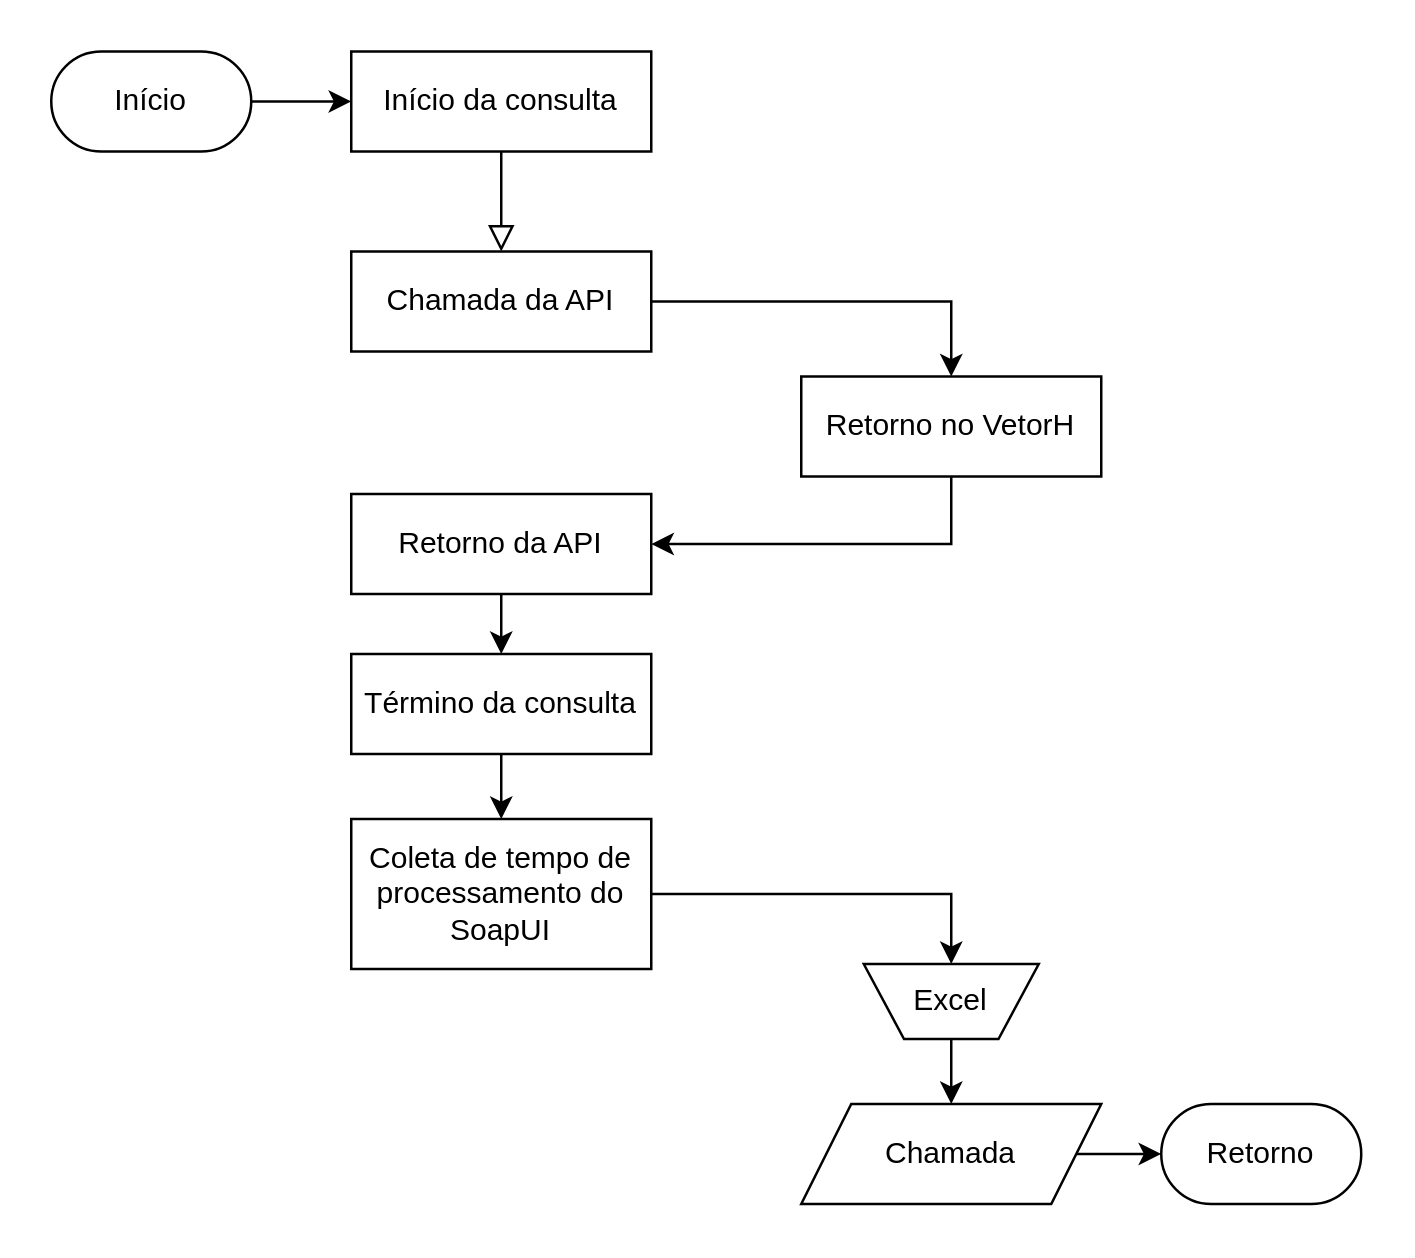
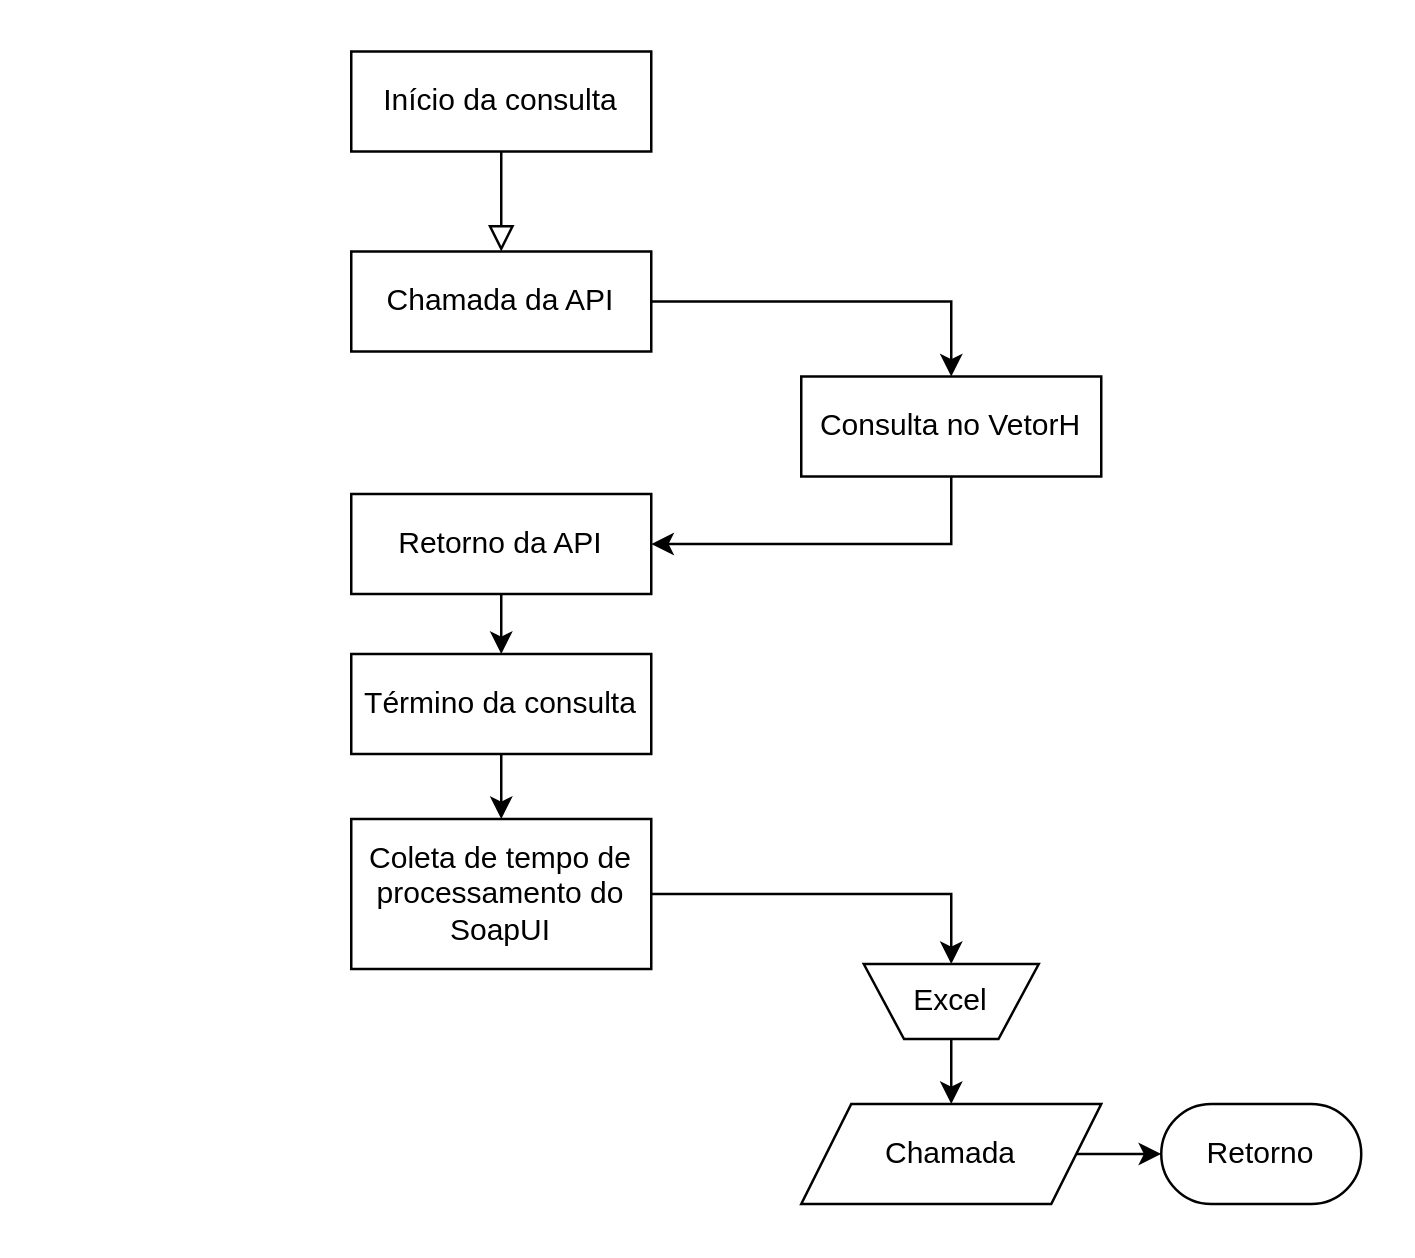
(151, 101) -> none
(293, 101) -> none
(951, 426) -> (951, 426)
